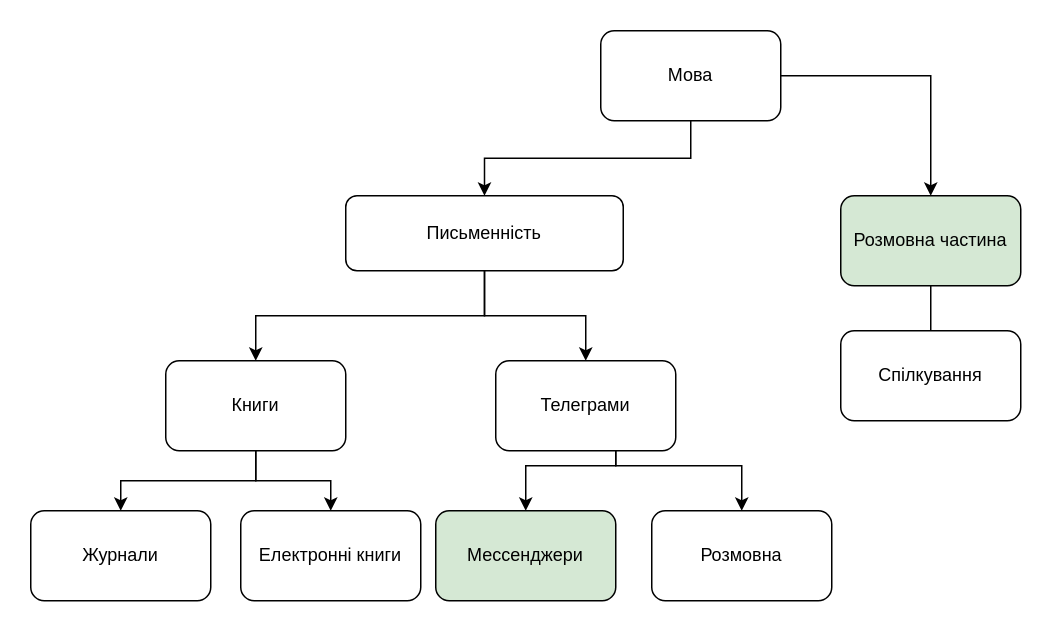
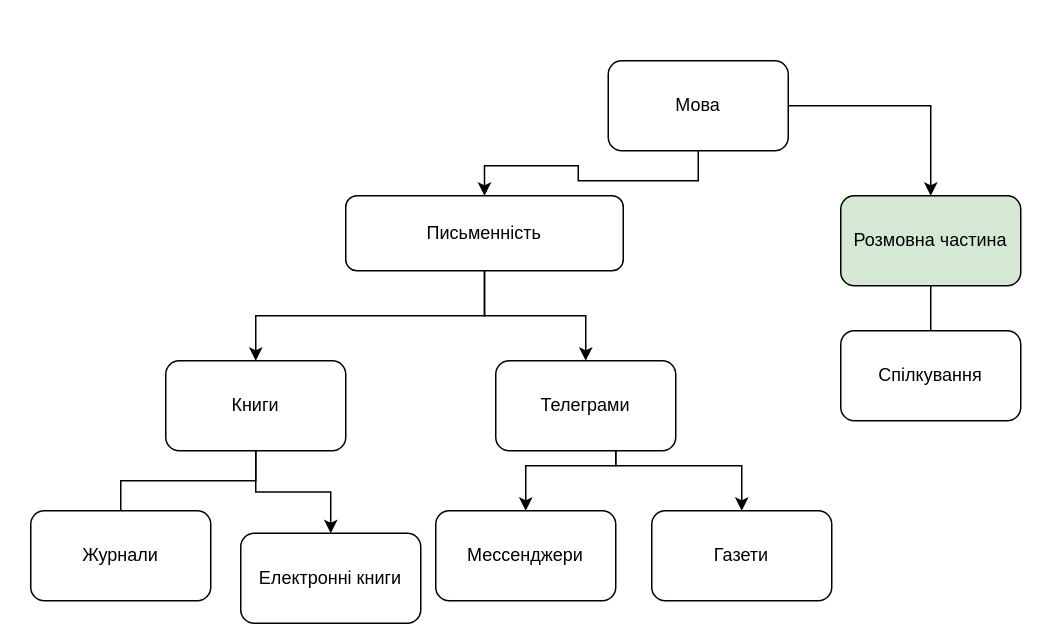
(691, 76) -> (698, 106)
(121, 499) -> (121, 503)
(331, 556) -> (331, 578)
(526, 556) -> (526, 556)
(742, 556) -> (742, 556)
